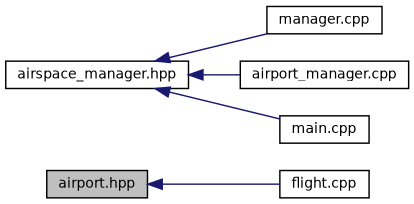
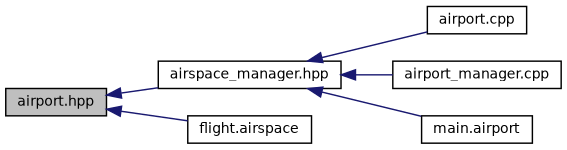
(324, 20) -> (477, 20)
none -> (140, 90)
(324, 130) -> (477, 130)
(324, 184) -> (250, 130)
